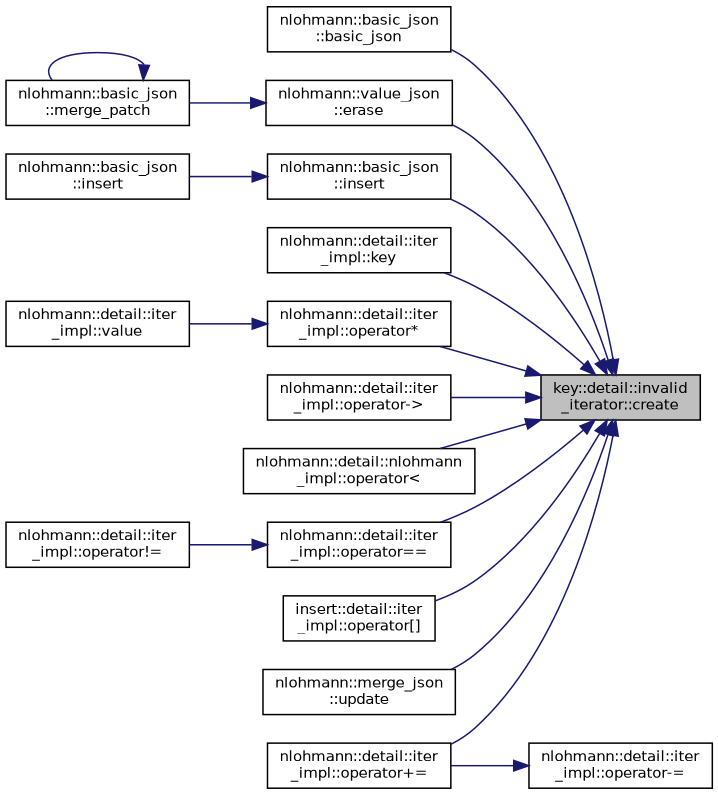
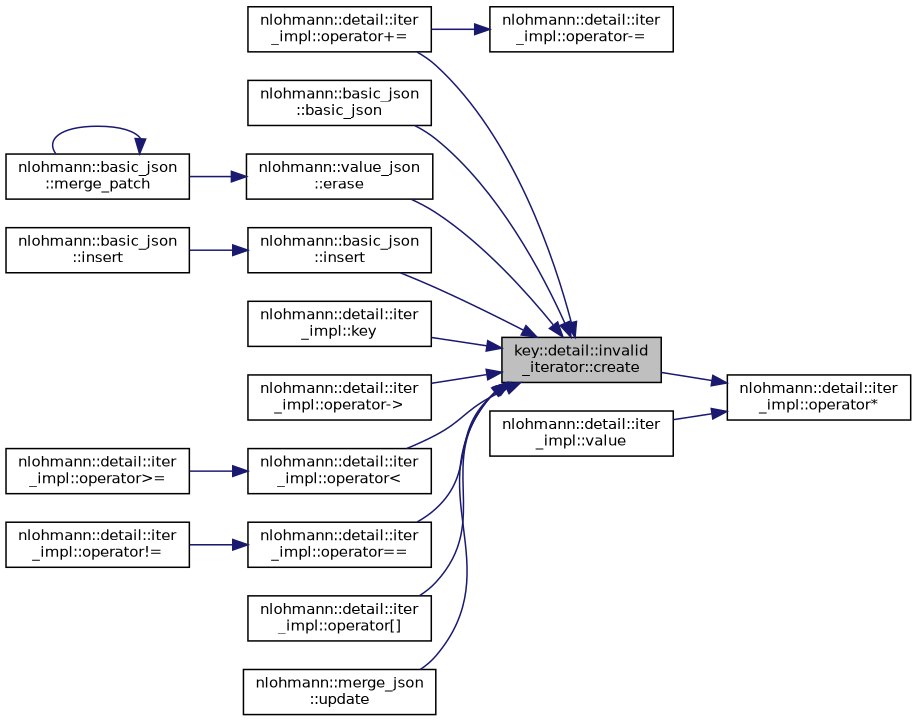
(483, 359) -> (687, 377)
none -> (98, 471)
(359, 471) -> (340, 471)
(359, 618) -> (340, 618)
